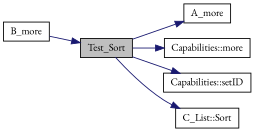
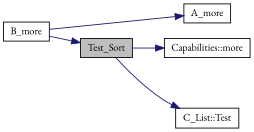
(154, 32) -> (112, 23)
(207, 83) -> none
(207, 118) -> (207, 118)
